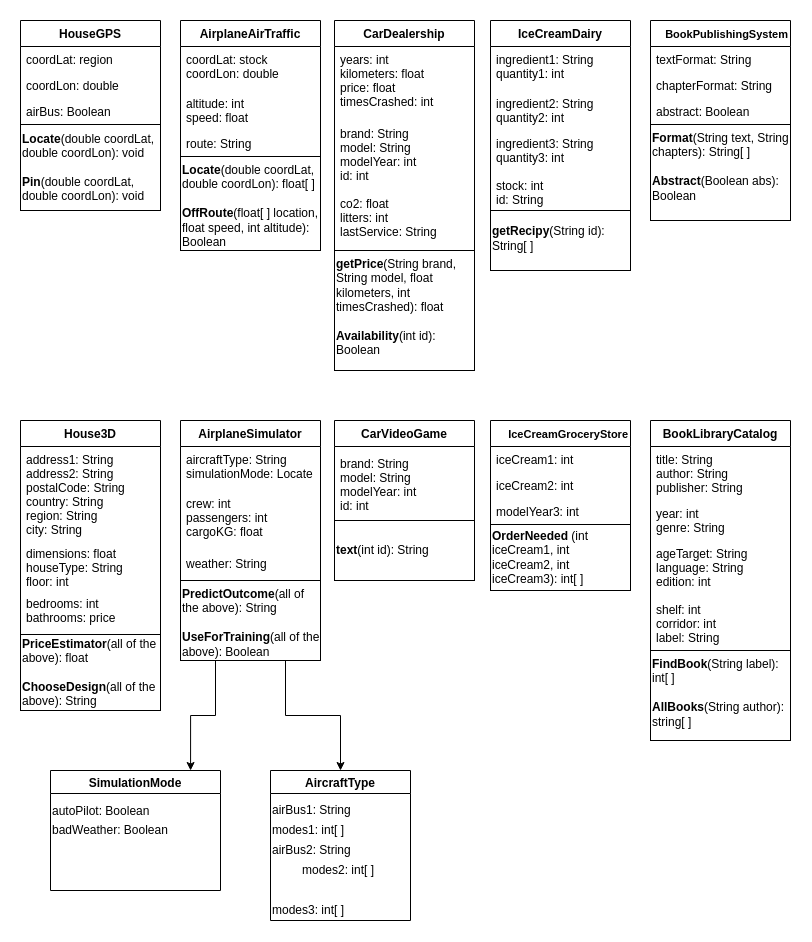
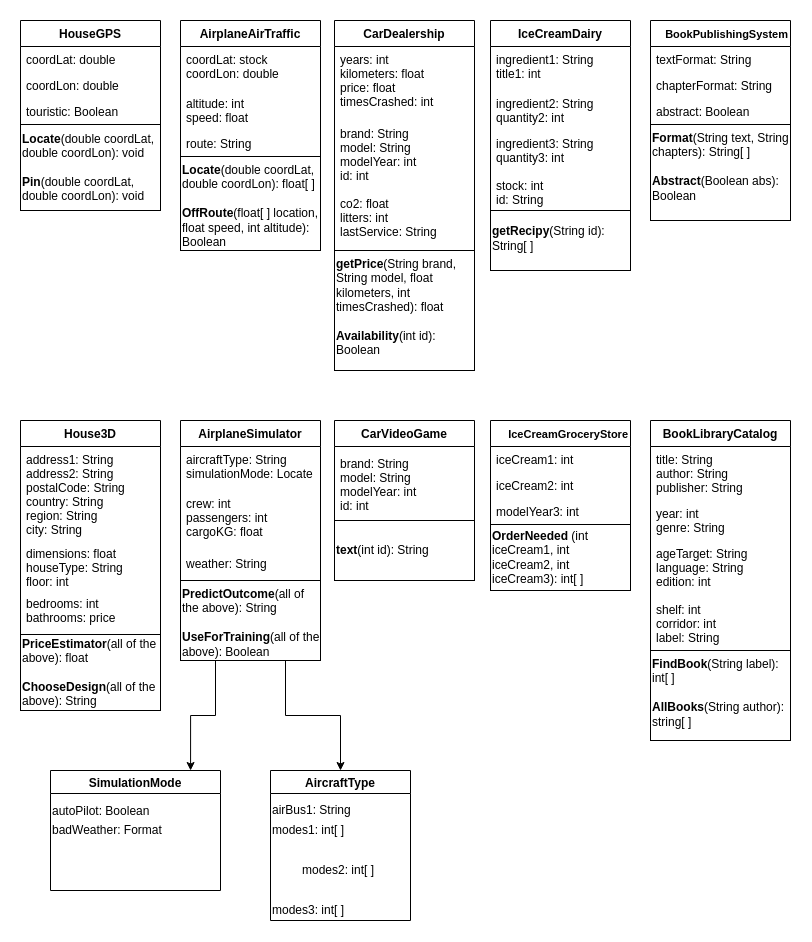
(75, 60) -> (75, 60)
(552, 60) -> (552, 60)
(70, 112) -> (79, 112)
(112, 831) -> (110, 831)
(341, 851) -> none
